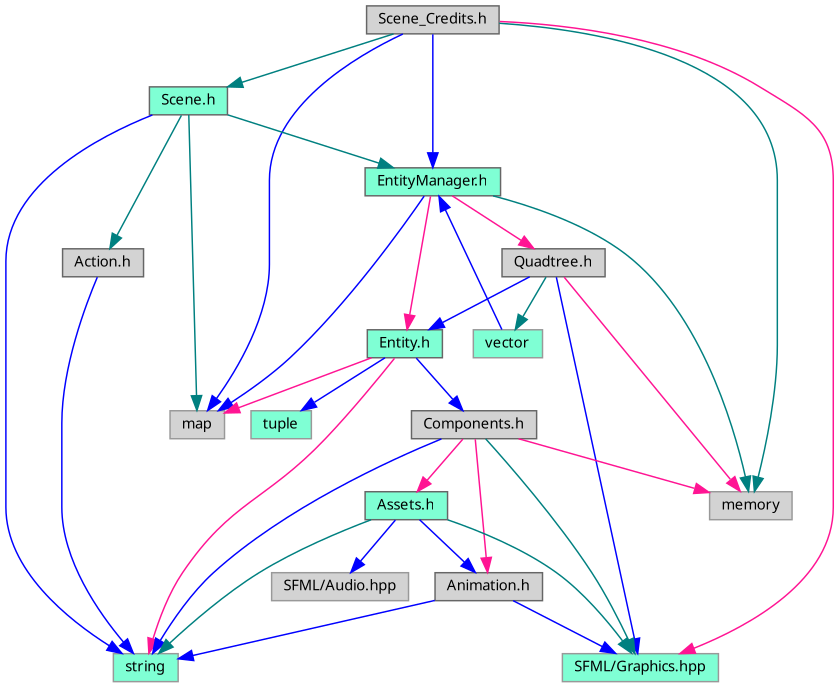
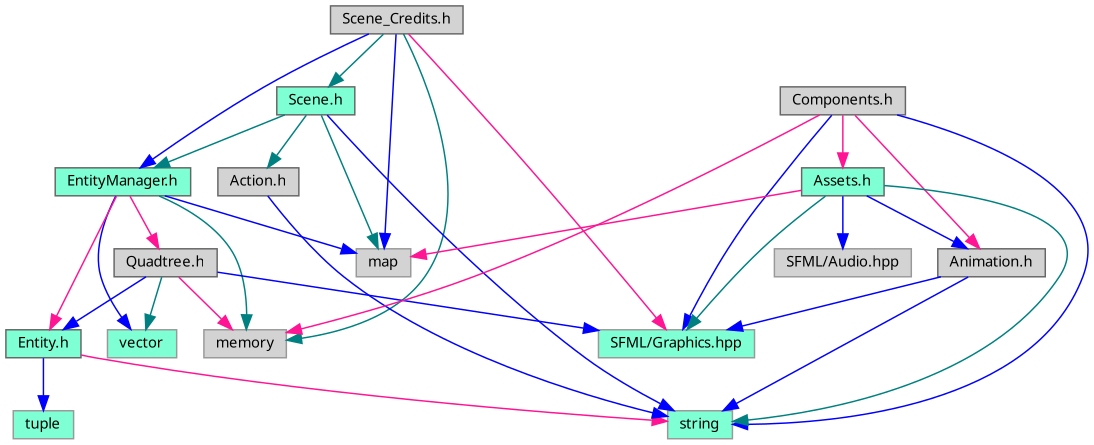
(474, 270) -> (99, 258)
(435, 379) -> none
(305, 383) -> (632, 219)
(565, 534) -> (754, 211)
